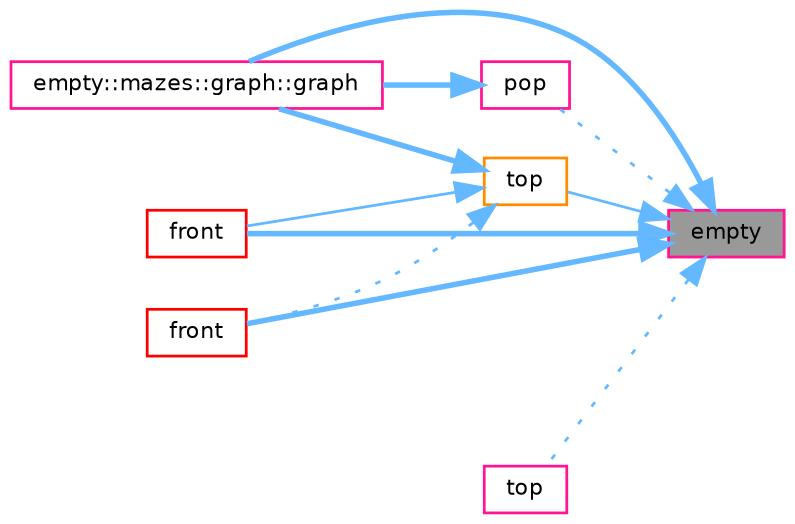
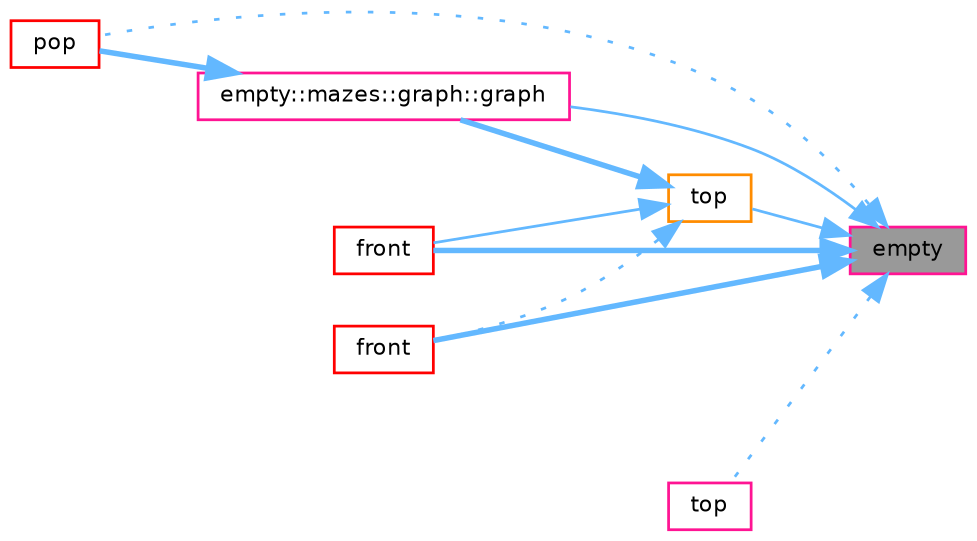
(508, 17) -> (721, 138)
(418, 85) -> (154, 60)
(526, 85) -> (55, 44)
